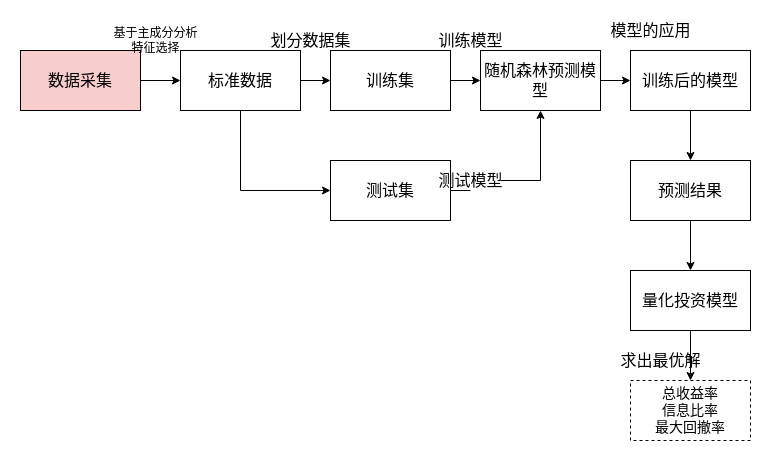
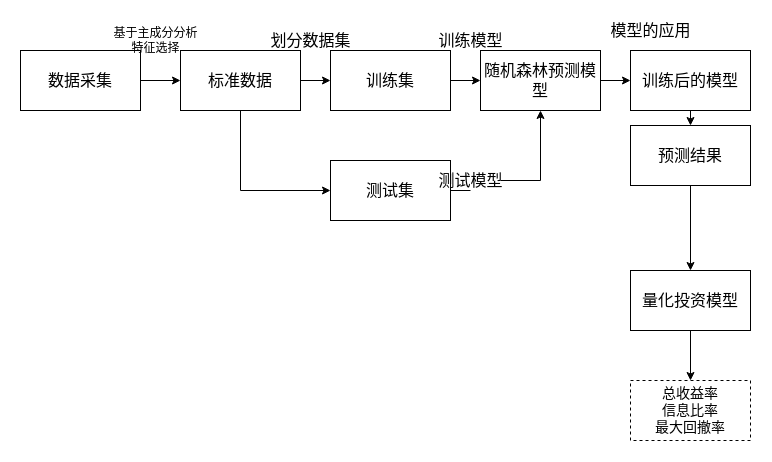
(81, 81) -> (81, 81)
(691, 191) -> (691, 156)
(661, 361) -> none
